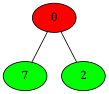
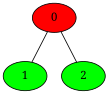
(25, 76) -> (25, 76)
